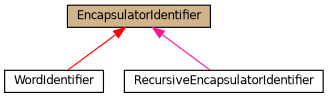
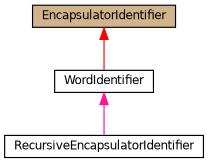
(186, 52) -> (104, 120)
